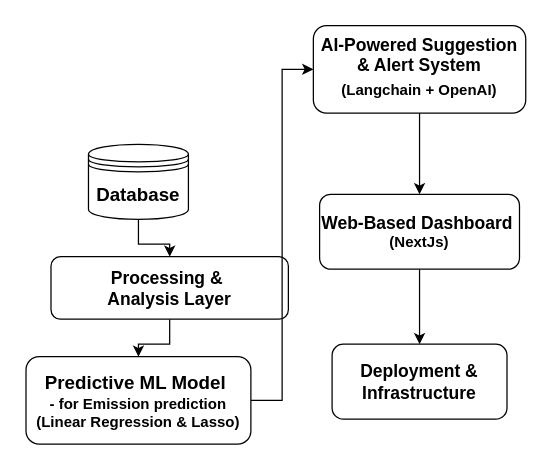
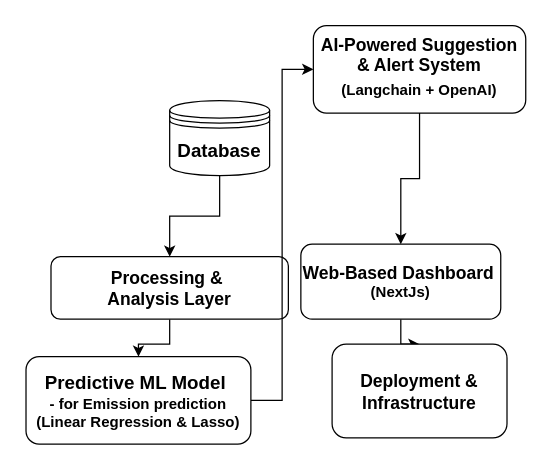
(138, 182) -> (219, 138)
(419, 232) -> (401, 282)
(419, 382) -> (419, 391)
